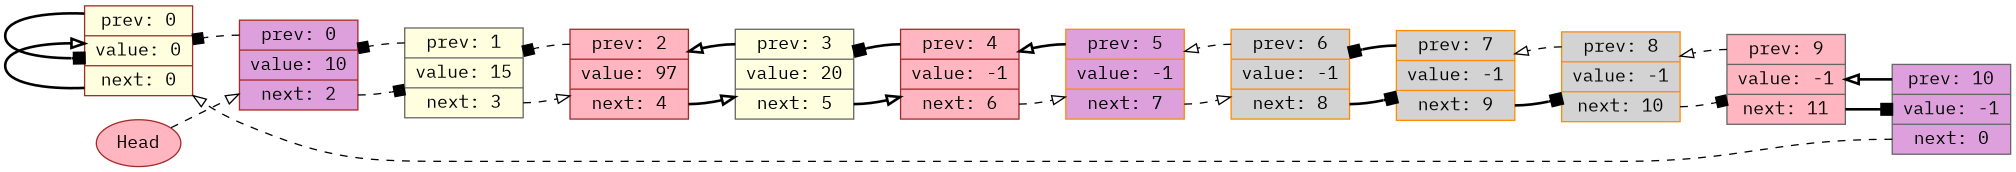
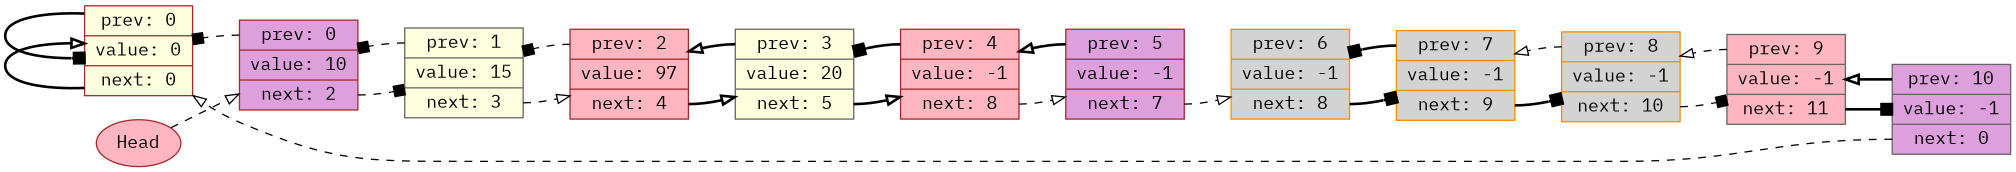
(1214, 45) -> none
(1125, 74) -> (1125, 74)
(960, 103) -> (960, 103)
